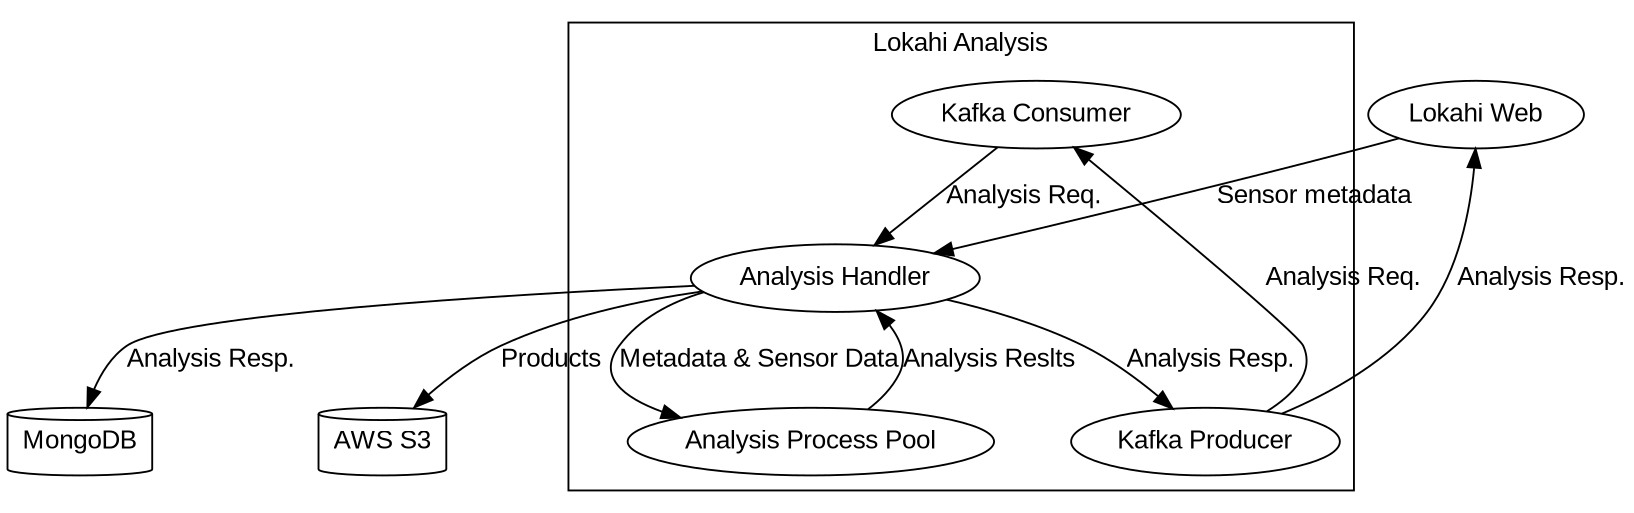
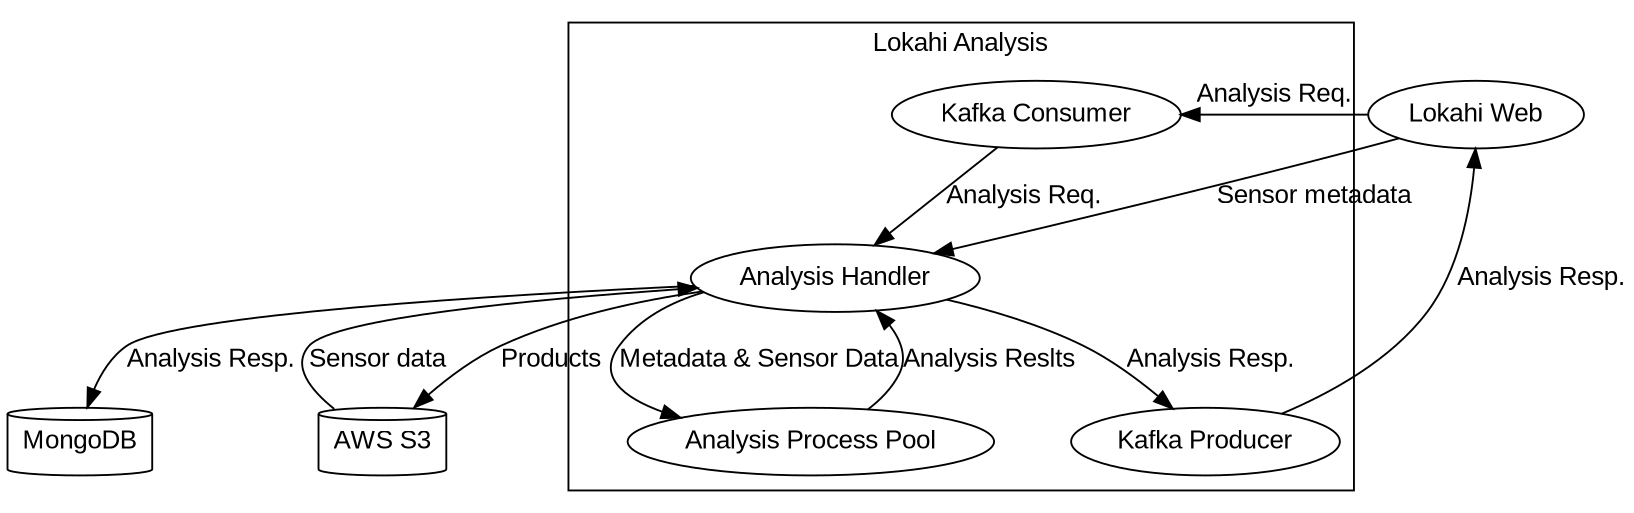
(1229, 277) -> (1284, 115)
none -> (442, 312)
